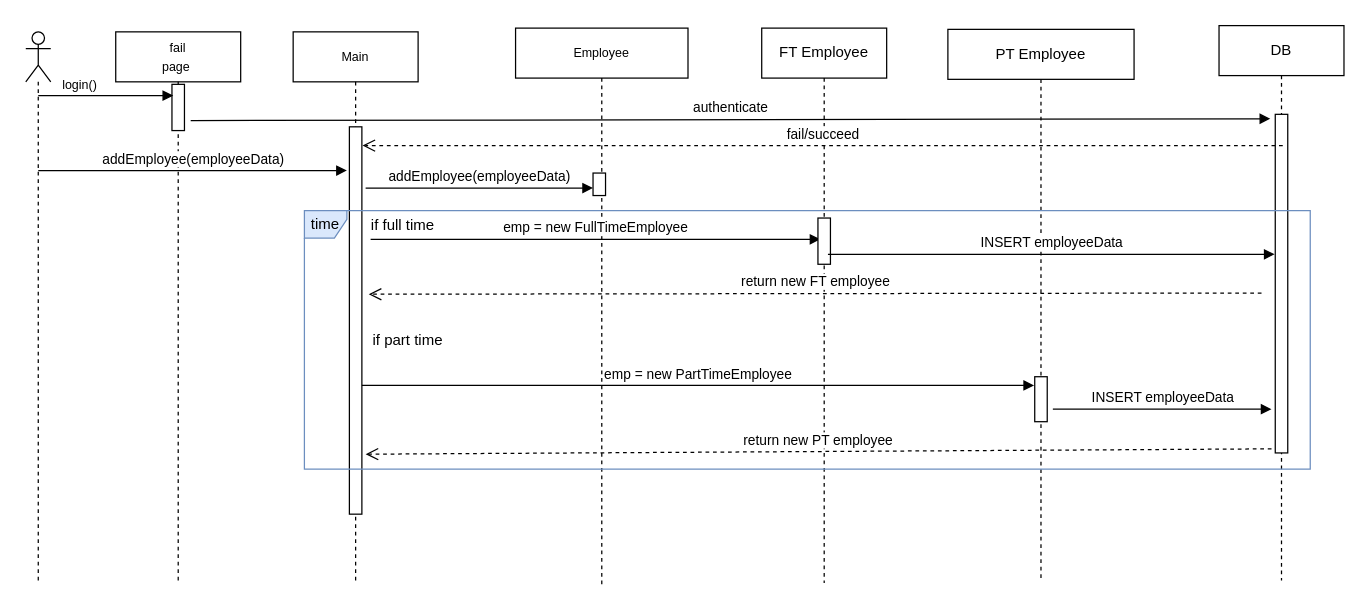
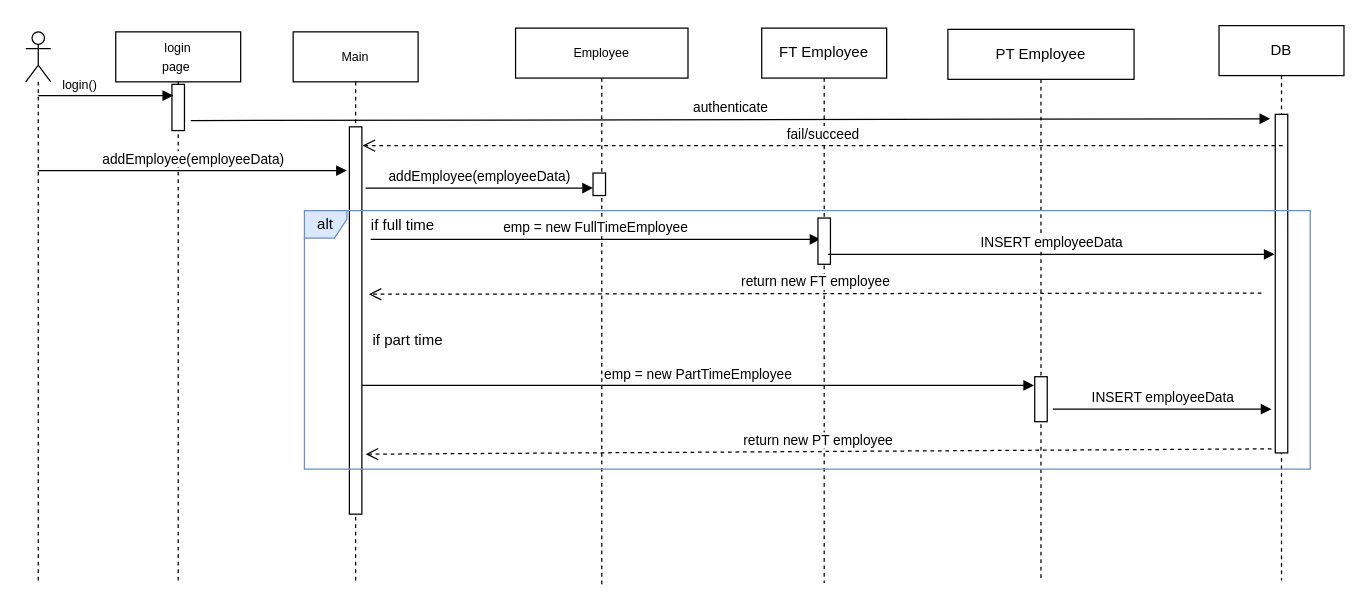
(178, 57) -> (178, 57)
(326, 224) -> (326, 224)
